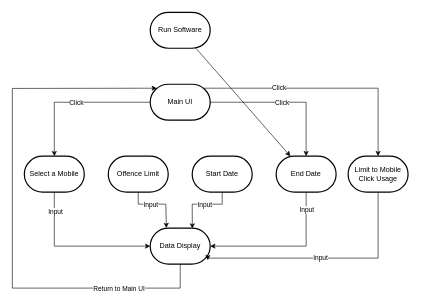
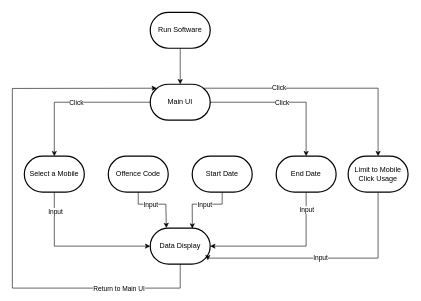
(242, 100) -> (180, 78)
(138, 174) -> (138, 174)
